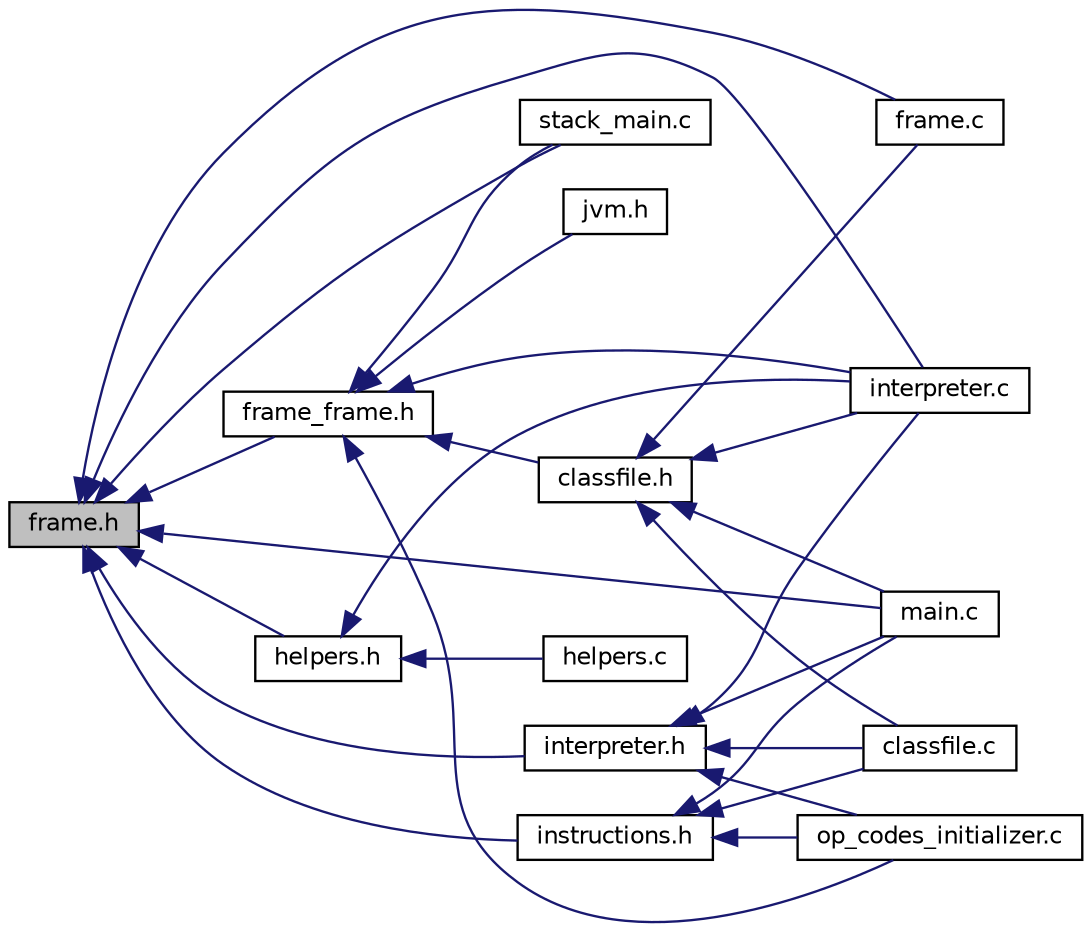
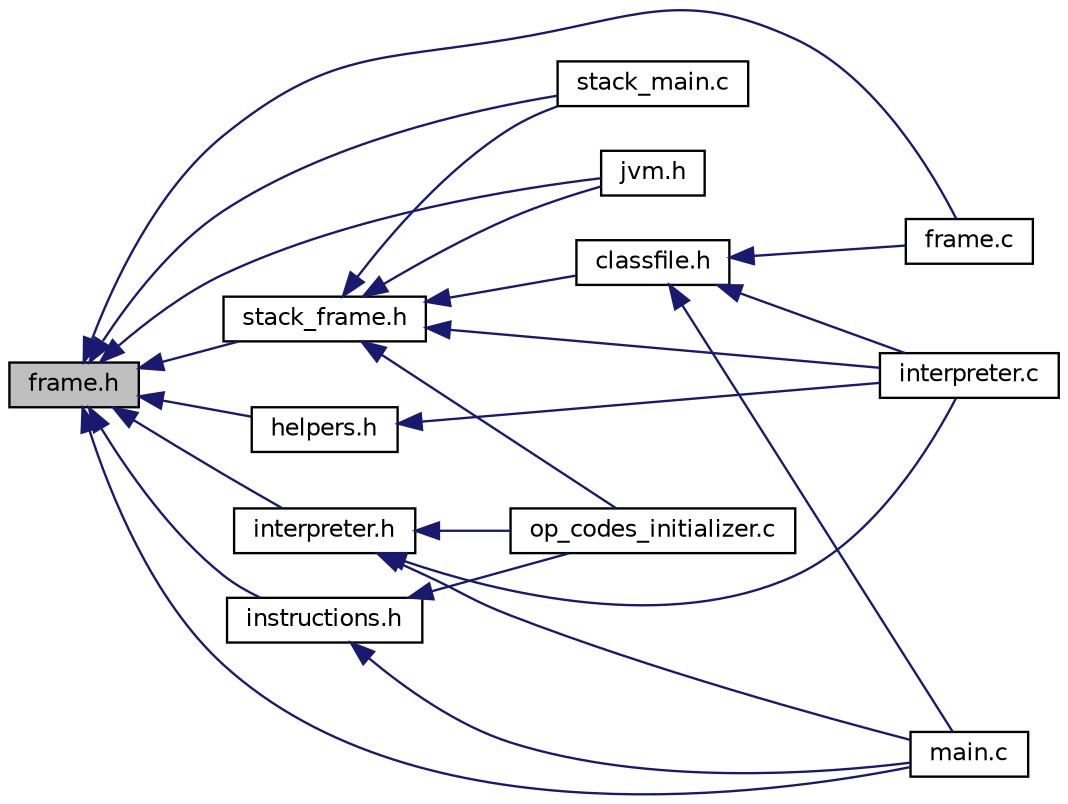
(496, 84) -> (347, 229)
(328, 414) -> (325, 319)
(615, 659) -> none
(940, 748) -> none
